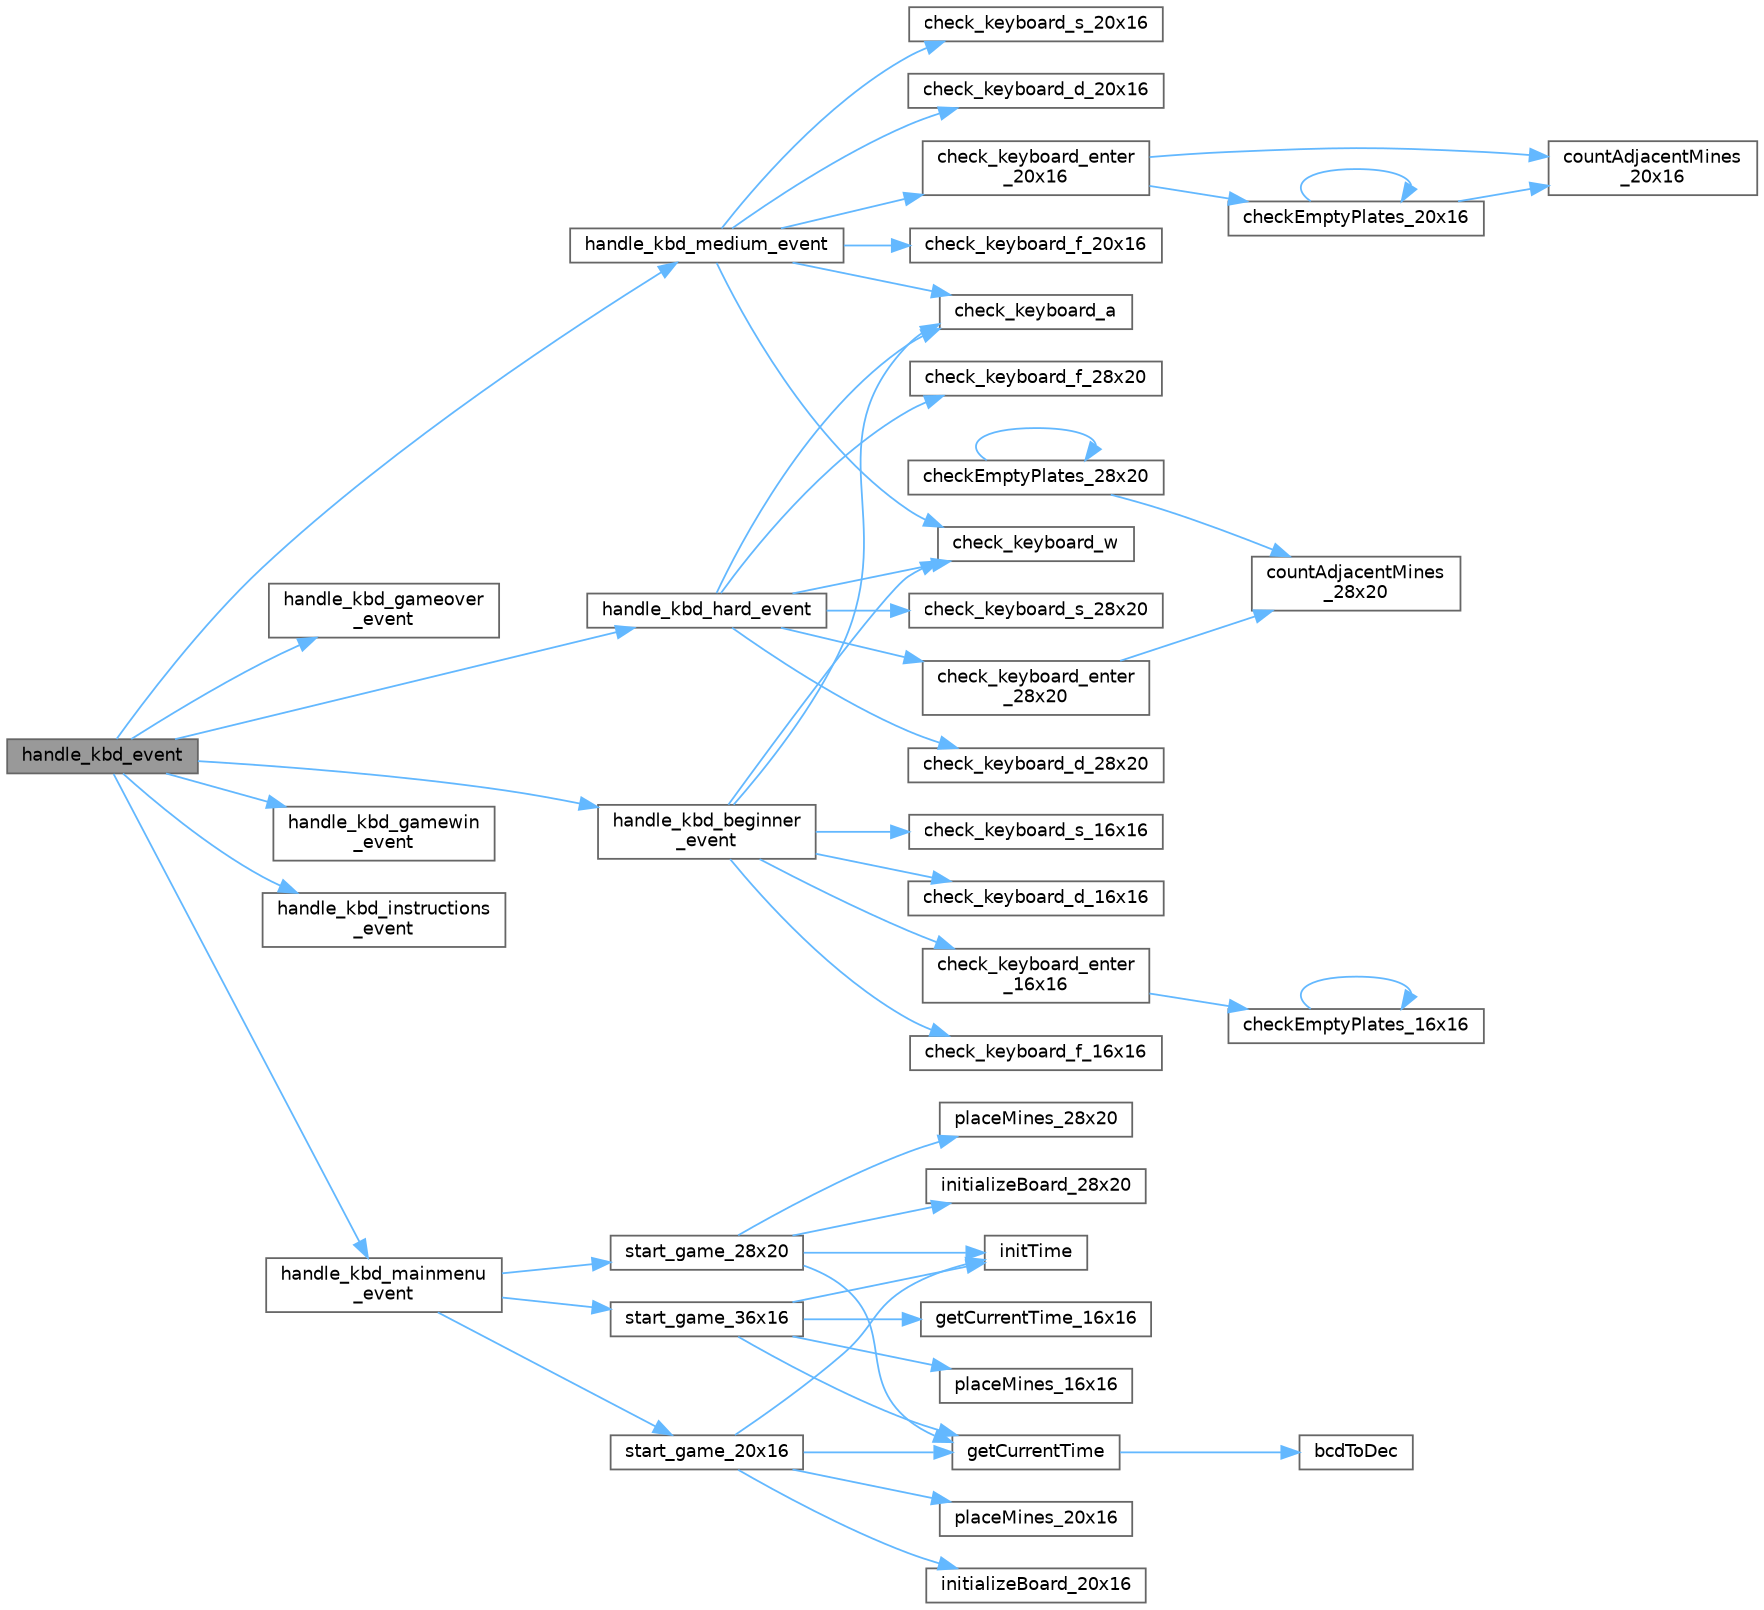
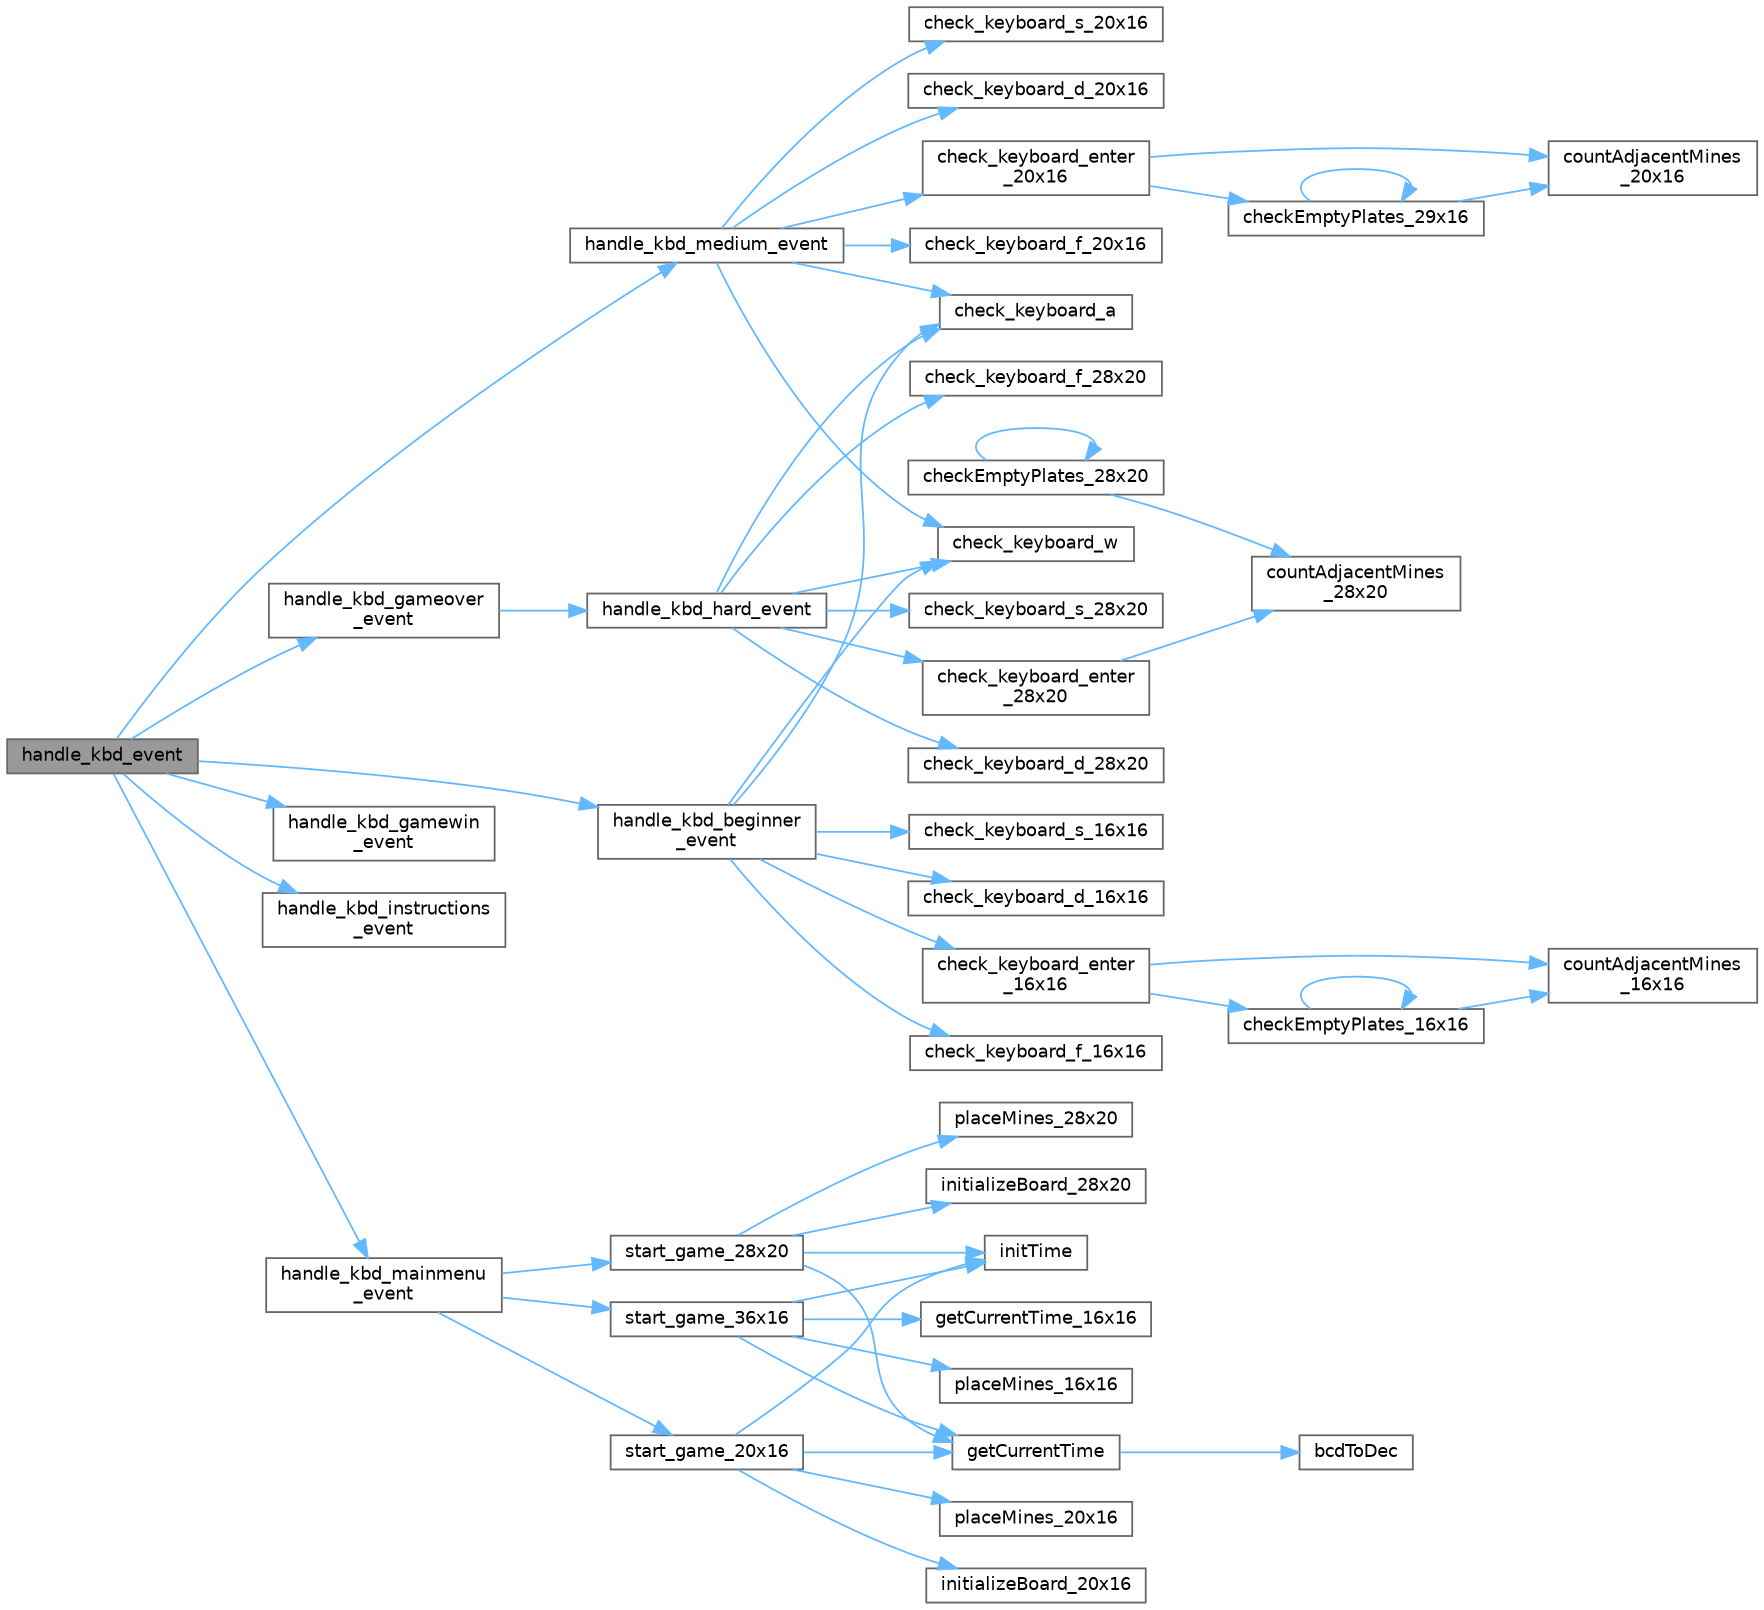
(1356, 219) -> (1356, 219)
(396, 686) -> (534, 611)
none -> (1653, 976)
